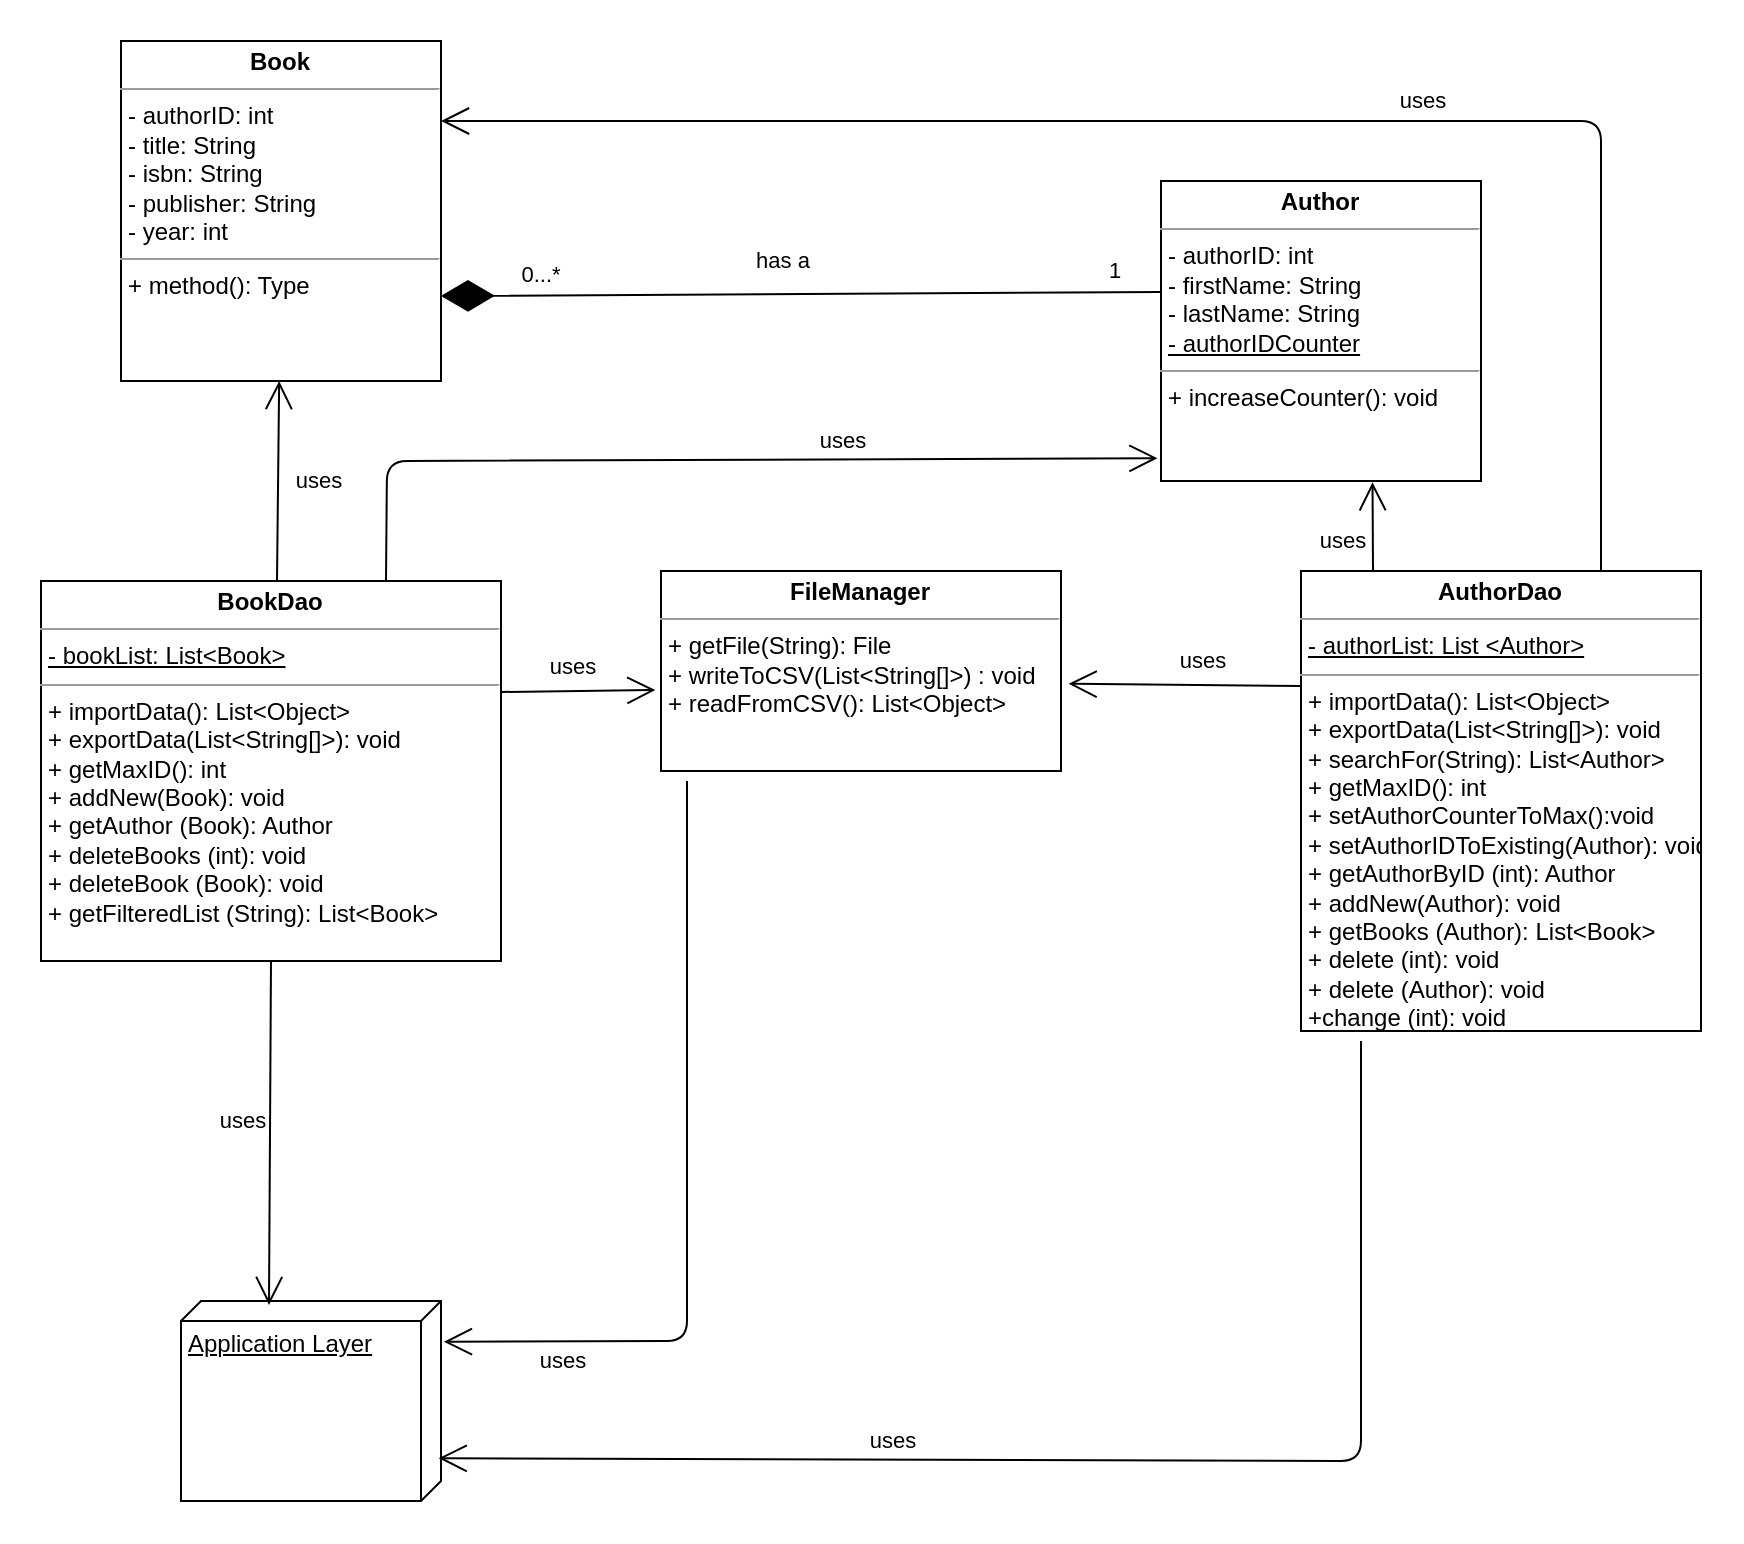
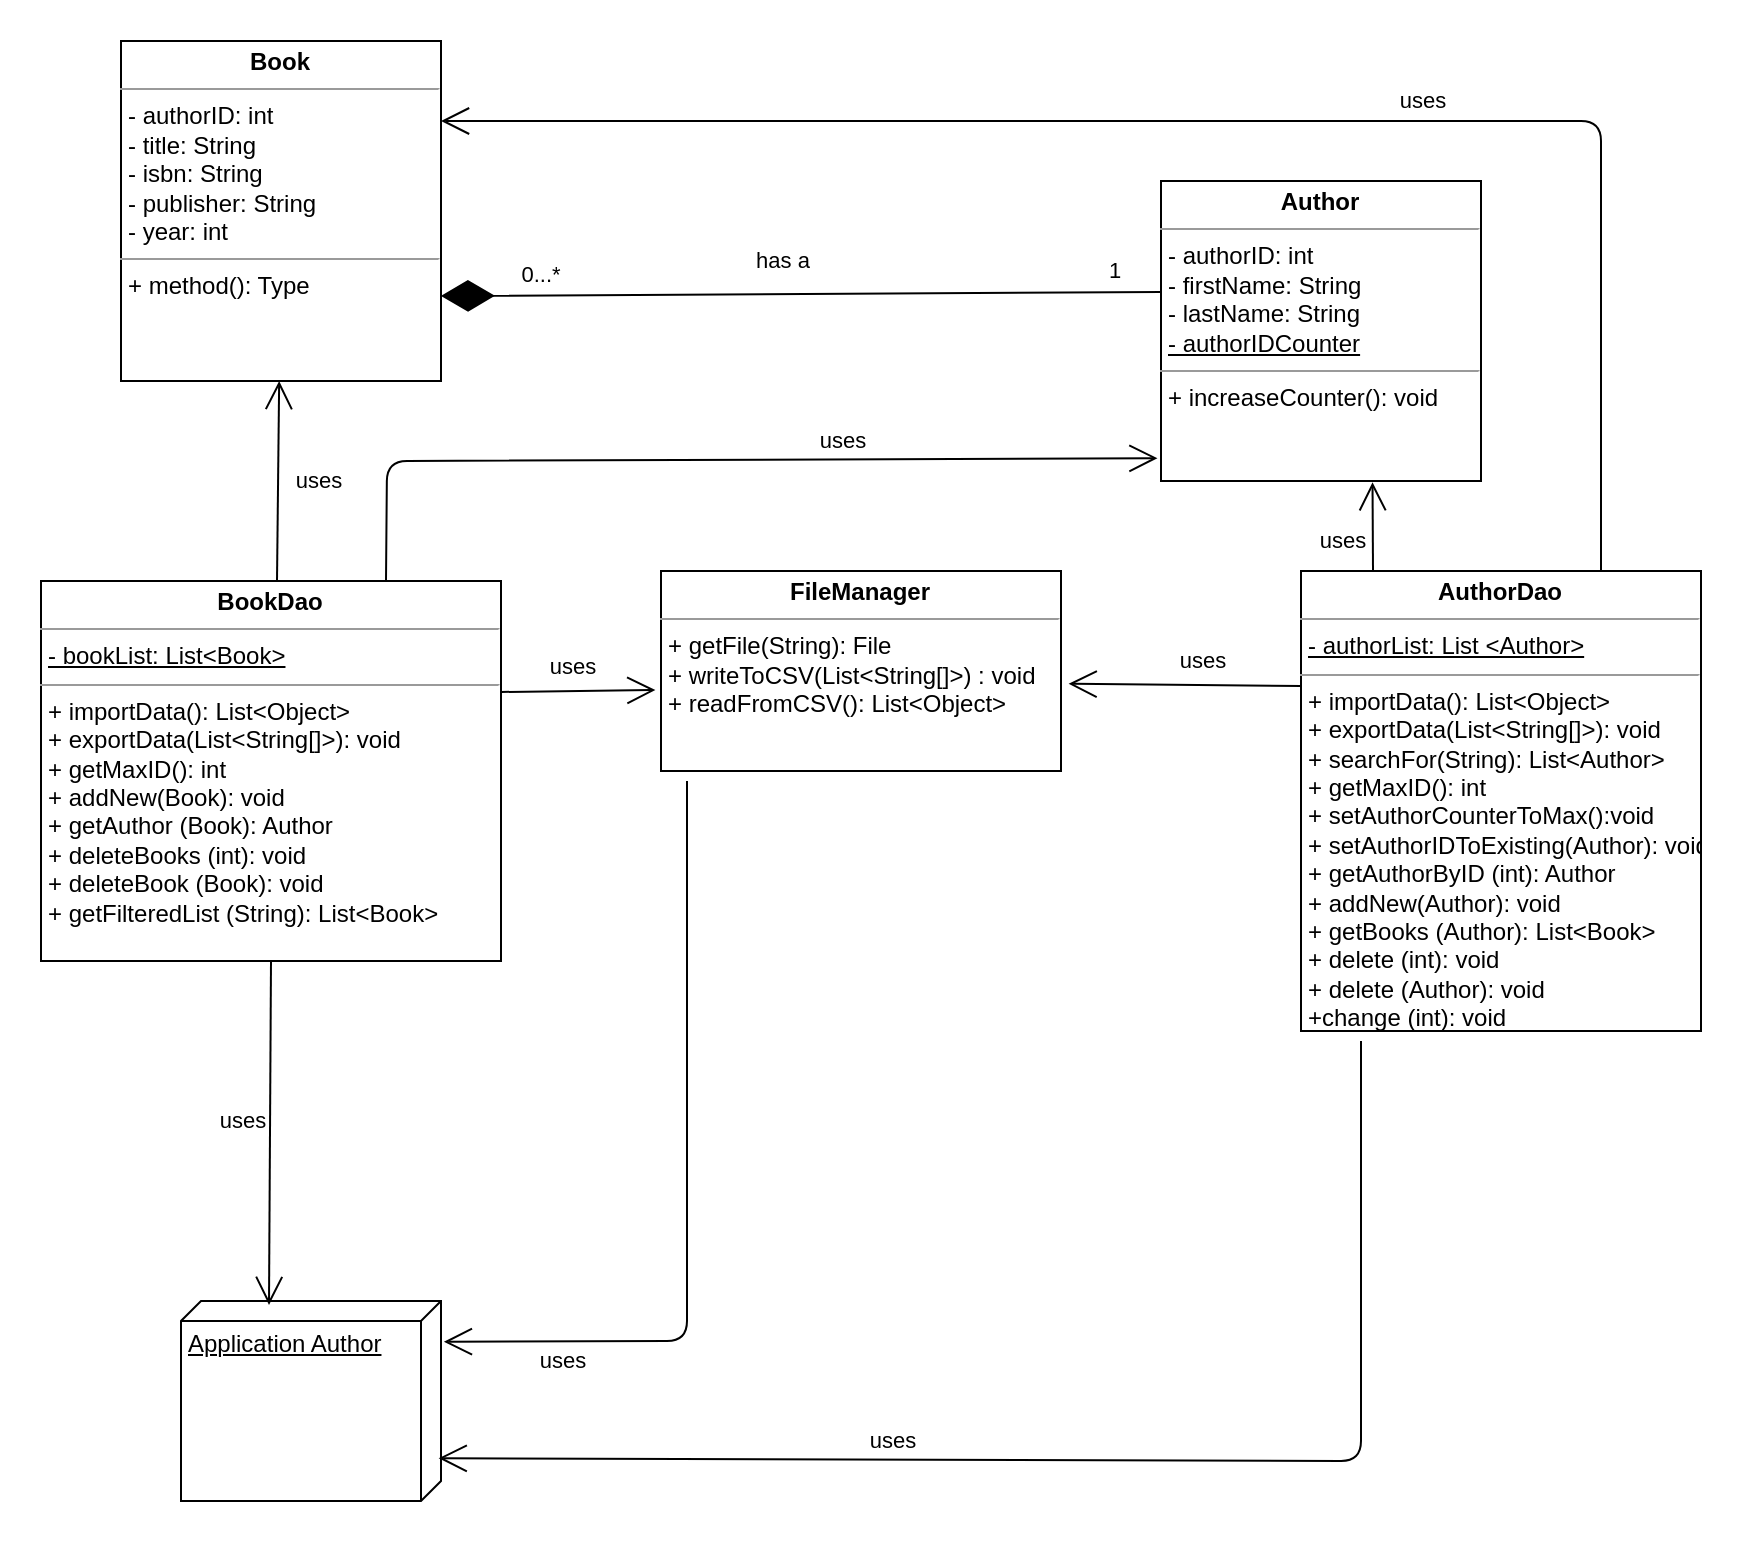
(291, 1345) -> (297, 1345)
